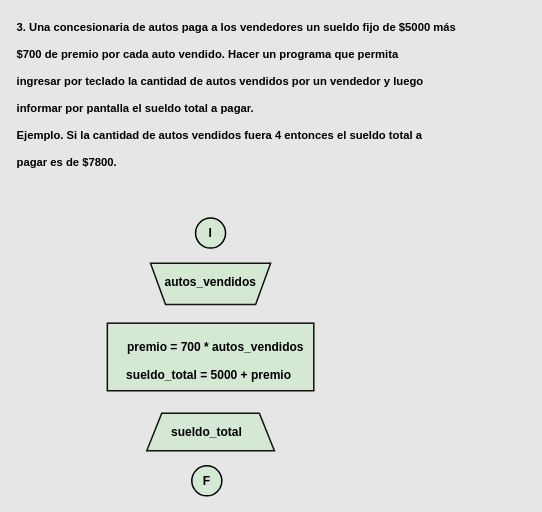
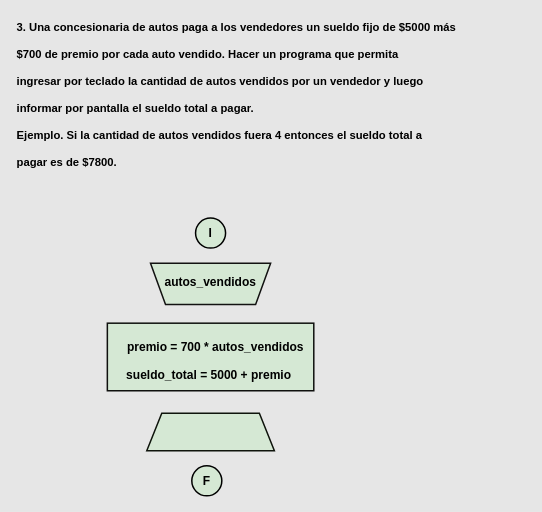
(207, 432) -> none
